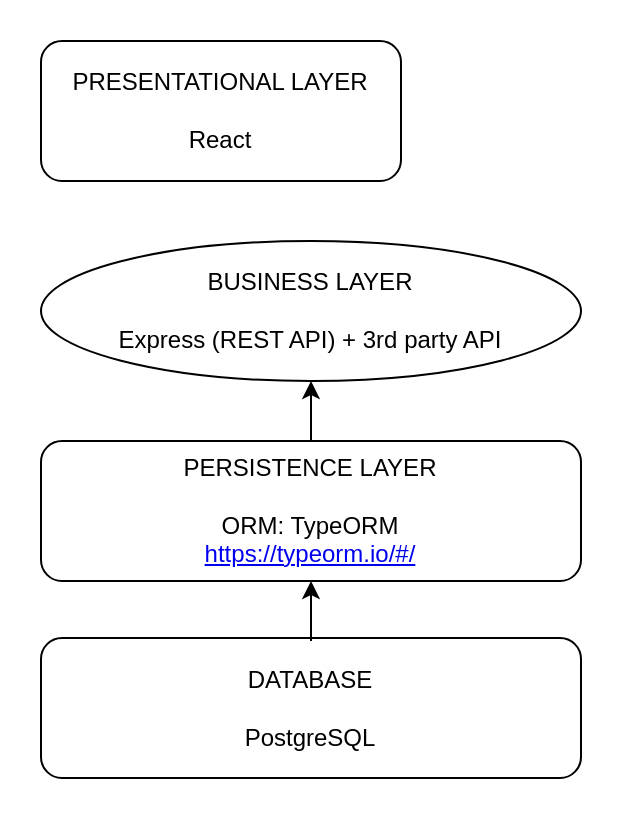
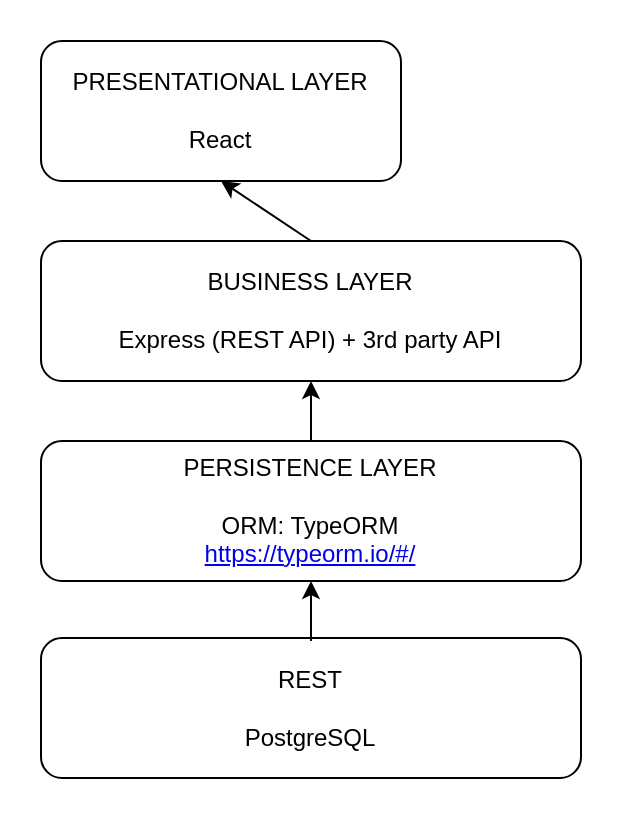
none -> (272, 215)
(311, 311) -> (311, 311)
(311, 709) -> (311, 709)
